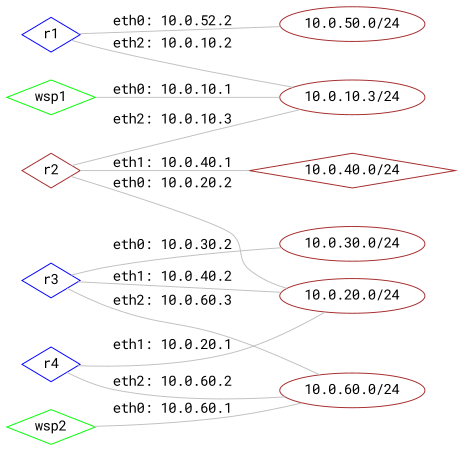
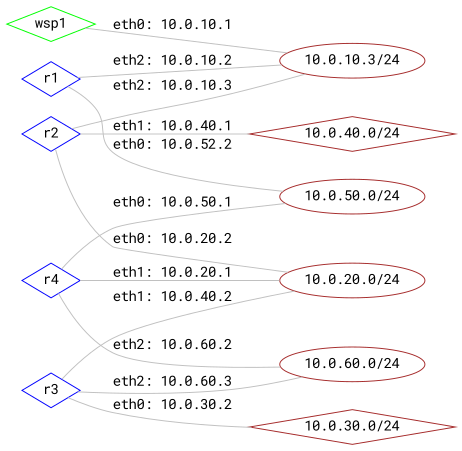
(51, 171) -> (51, 134)
none -> (166, 218)
(352, 244) -> (352, 427)
(51, 427) -> none
